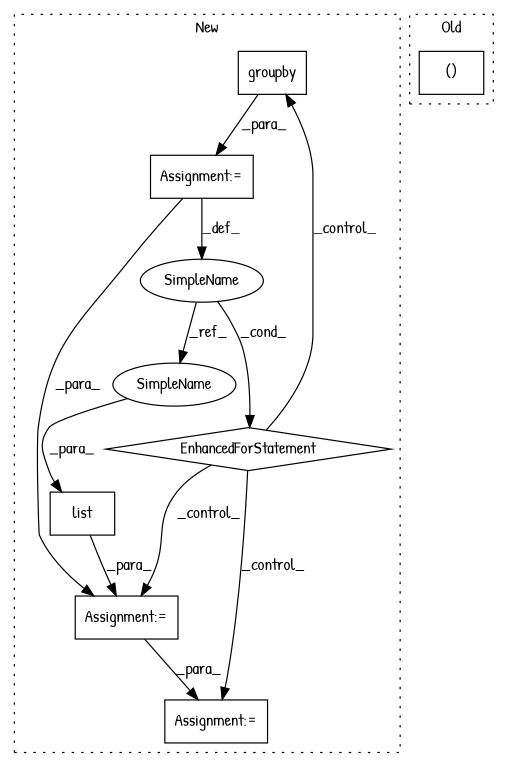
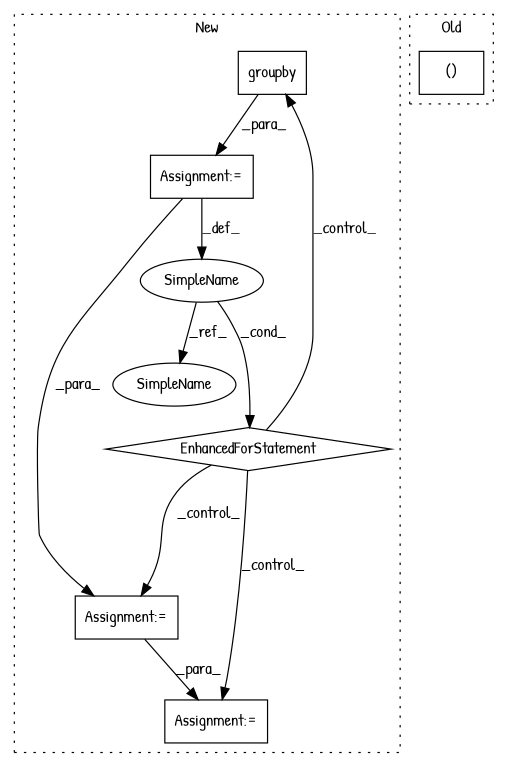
(82, 514) -> none
